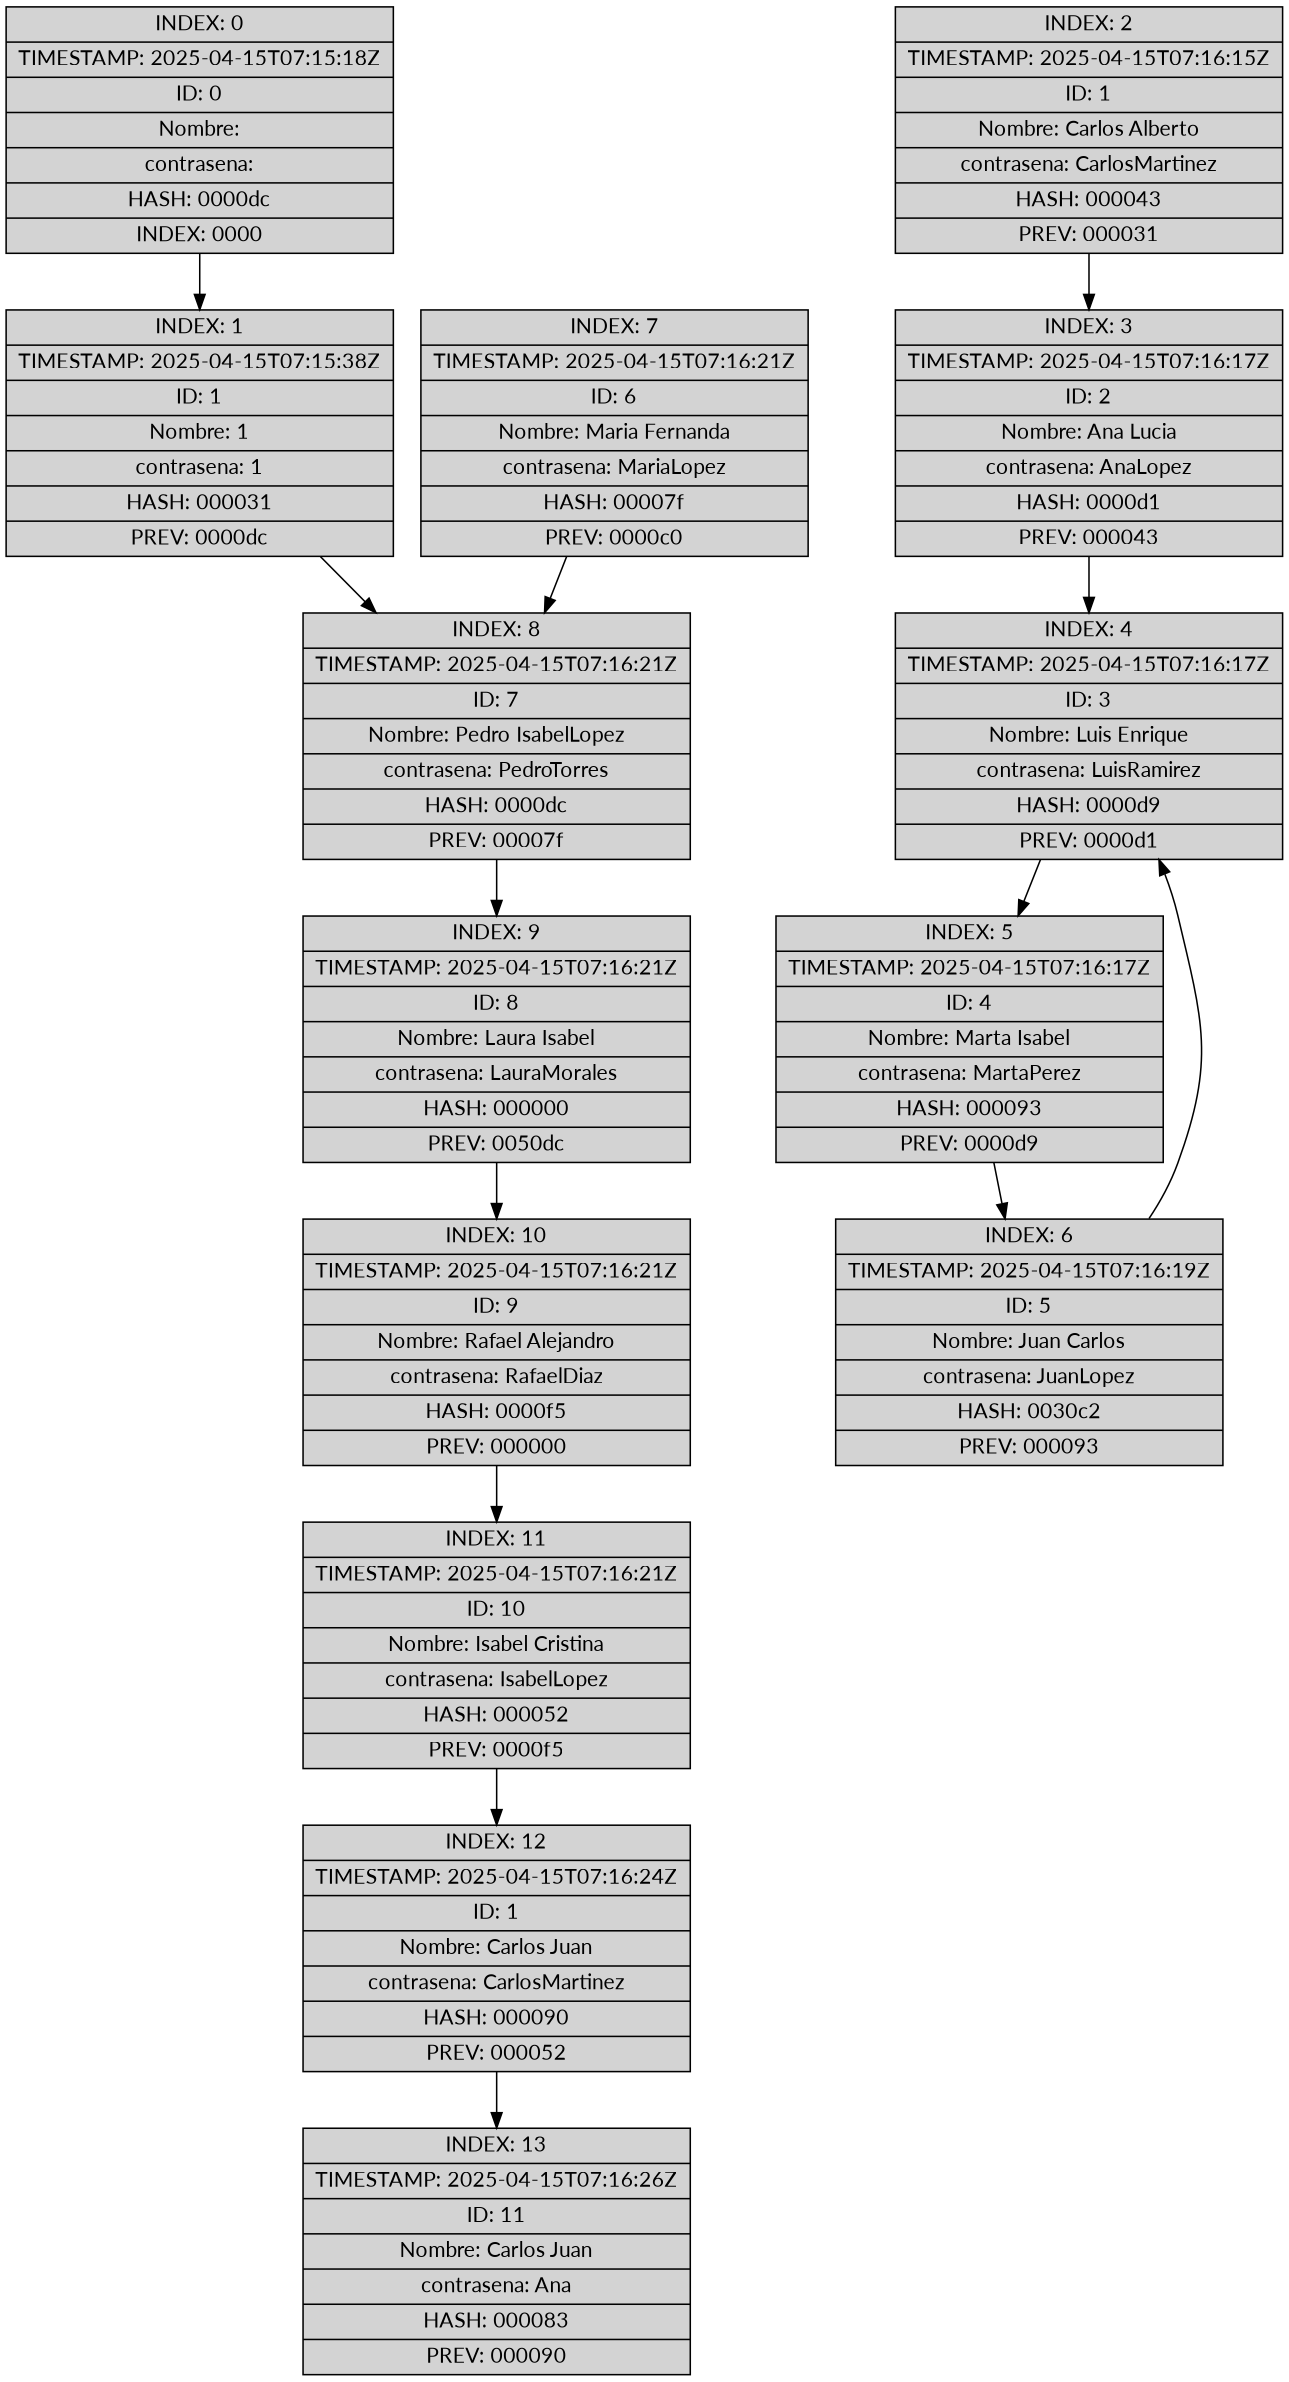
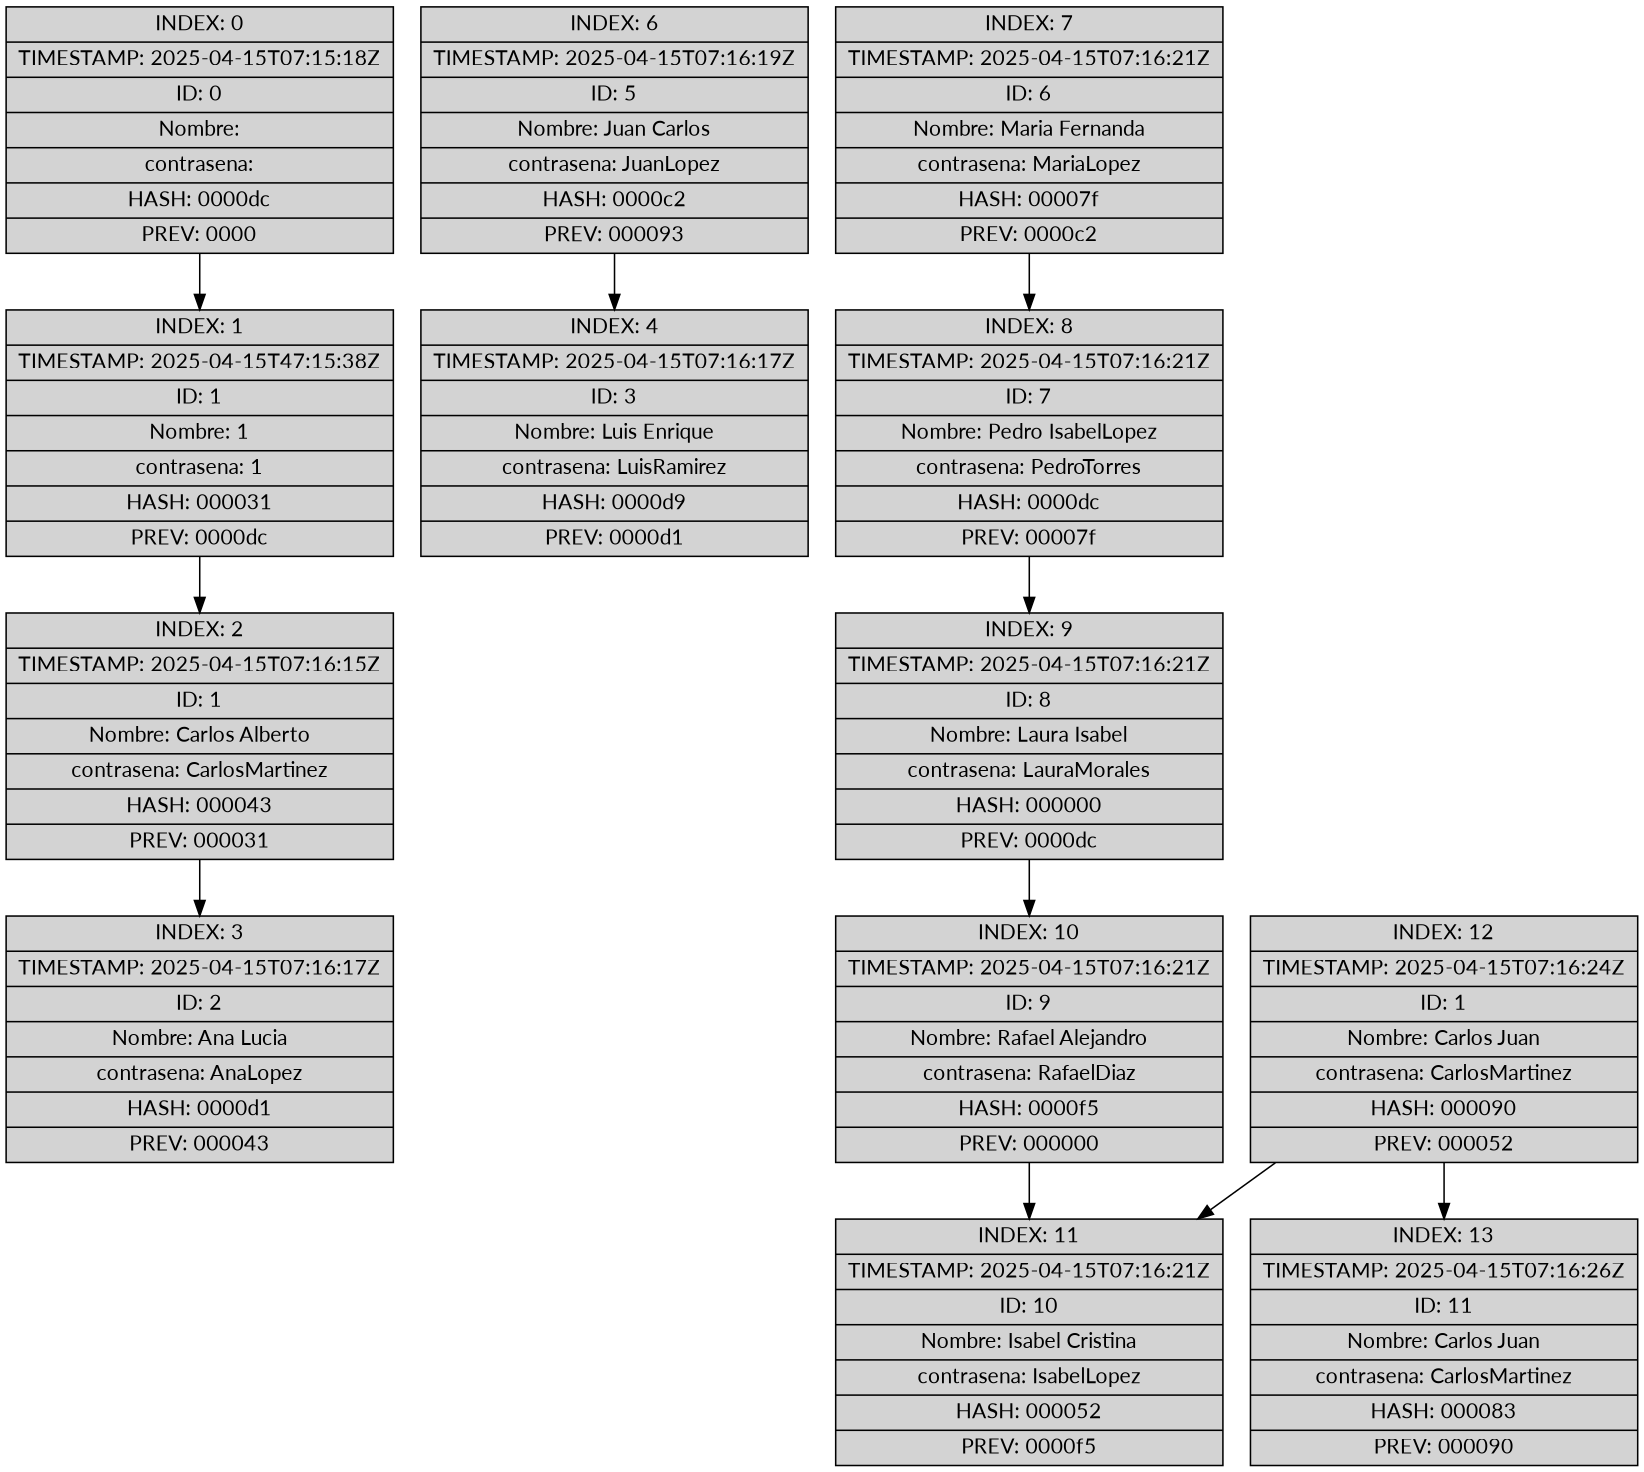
(200, 235) -> (200, 235)
(200, 362) -> (200, 362)
(615, 538) -> (1029, 235)
(1089, 577) -> none
(343, 579) -> (200, 577)
(970, 1039) -> none
(497, 1144) -> (1029, 841)
(1029, 1412) -> (615, 200)
(497, 1789) -> (1243, 1186)
(497, 2286) -> (1444, 1377)
